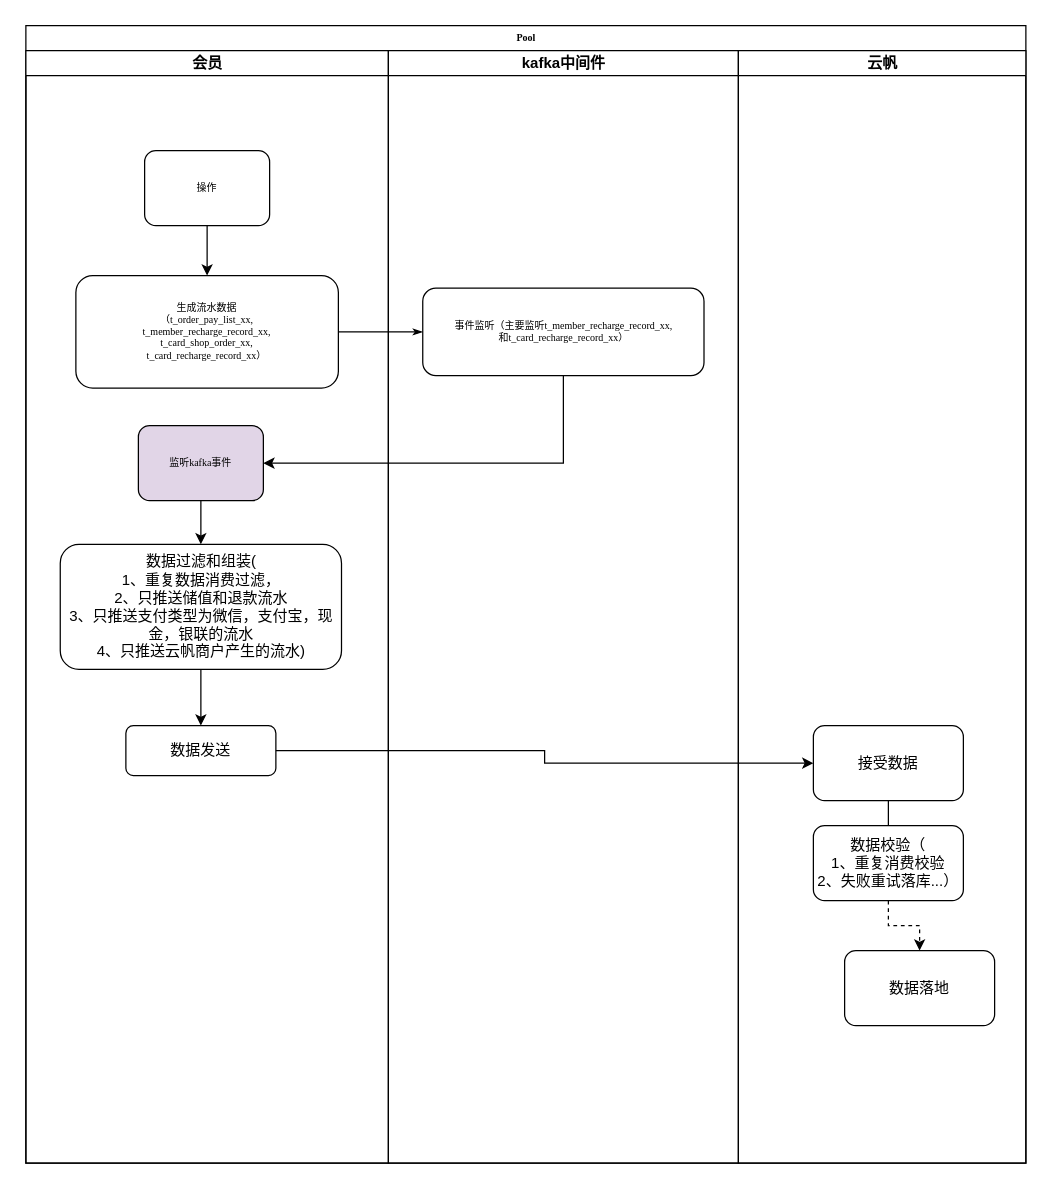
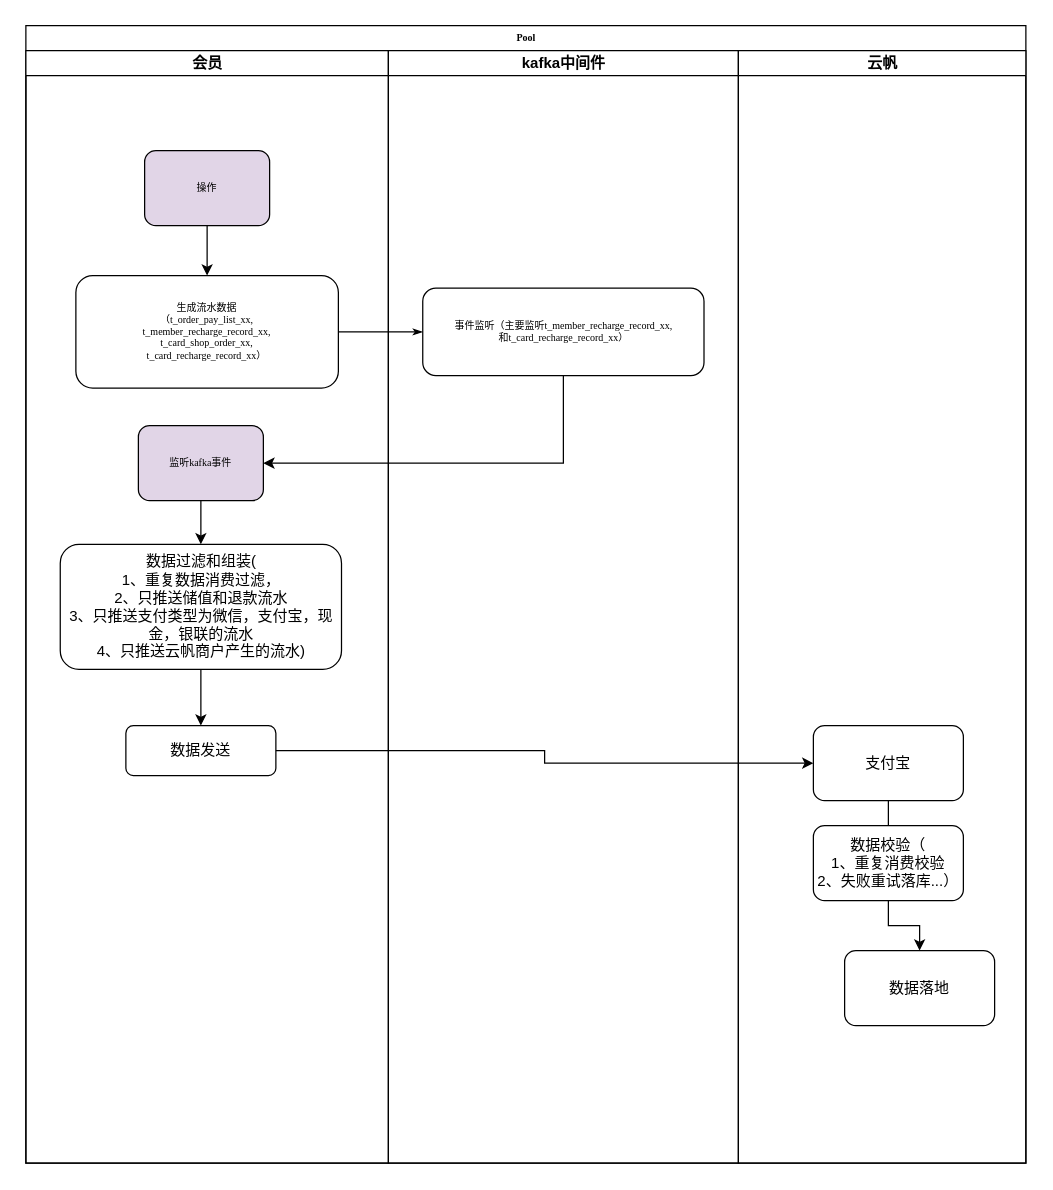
(207, 188) -> (207, 188)
(888, 763) -> (888, 763)
(900, 926) -> (900, 926)
